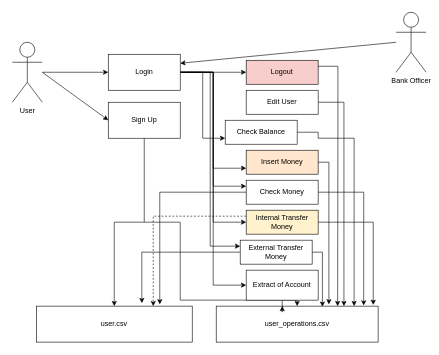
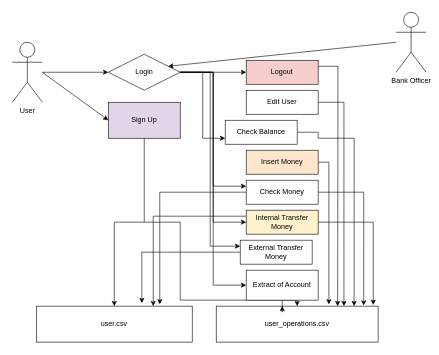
(144, 72) -> (144, 72)
(144, 120) -> (144, 120)
(240, 168) -> none
(156, 216) -> (156, 216)
(323, 277) -> none
